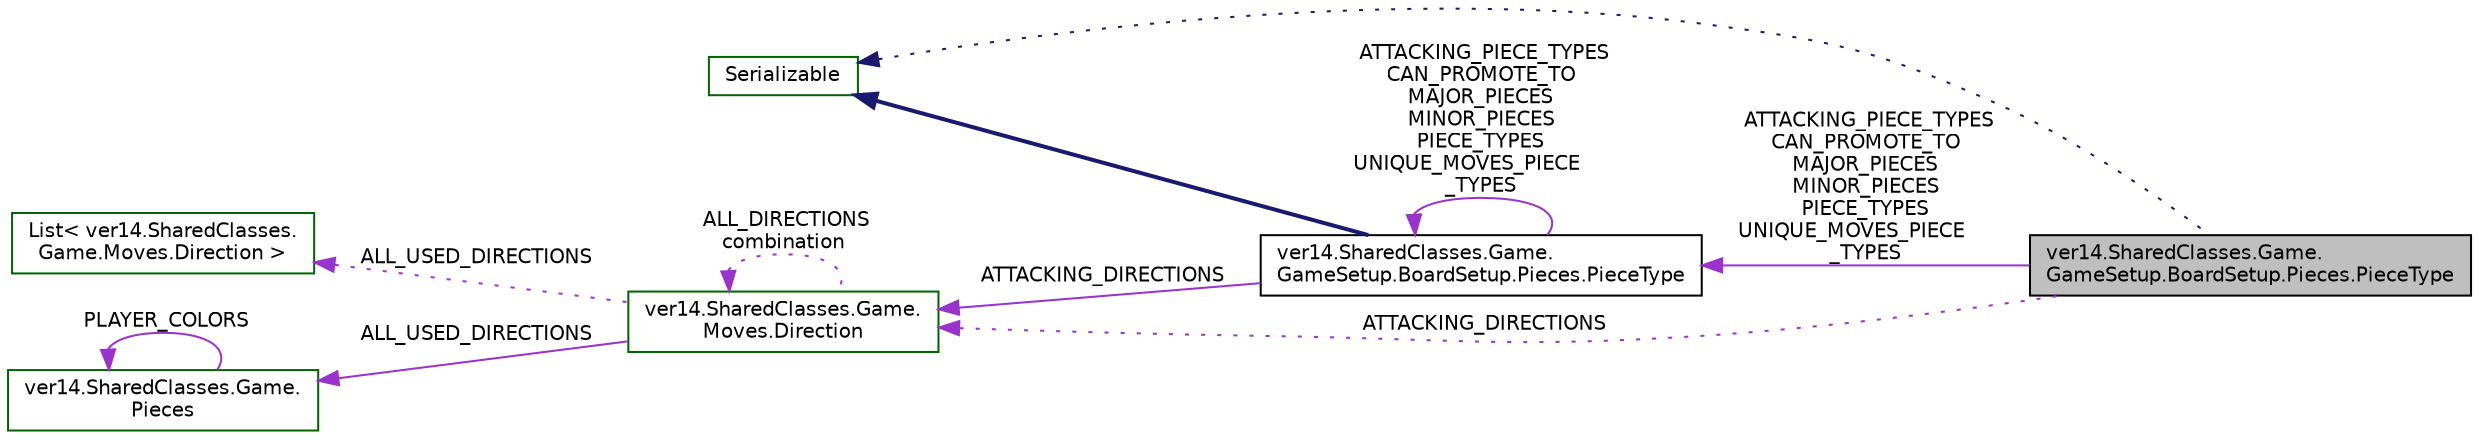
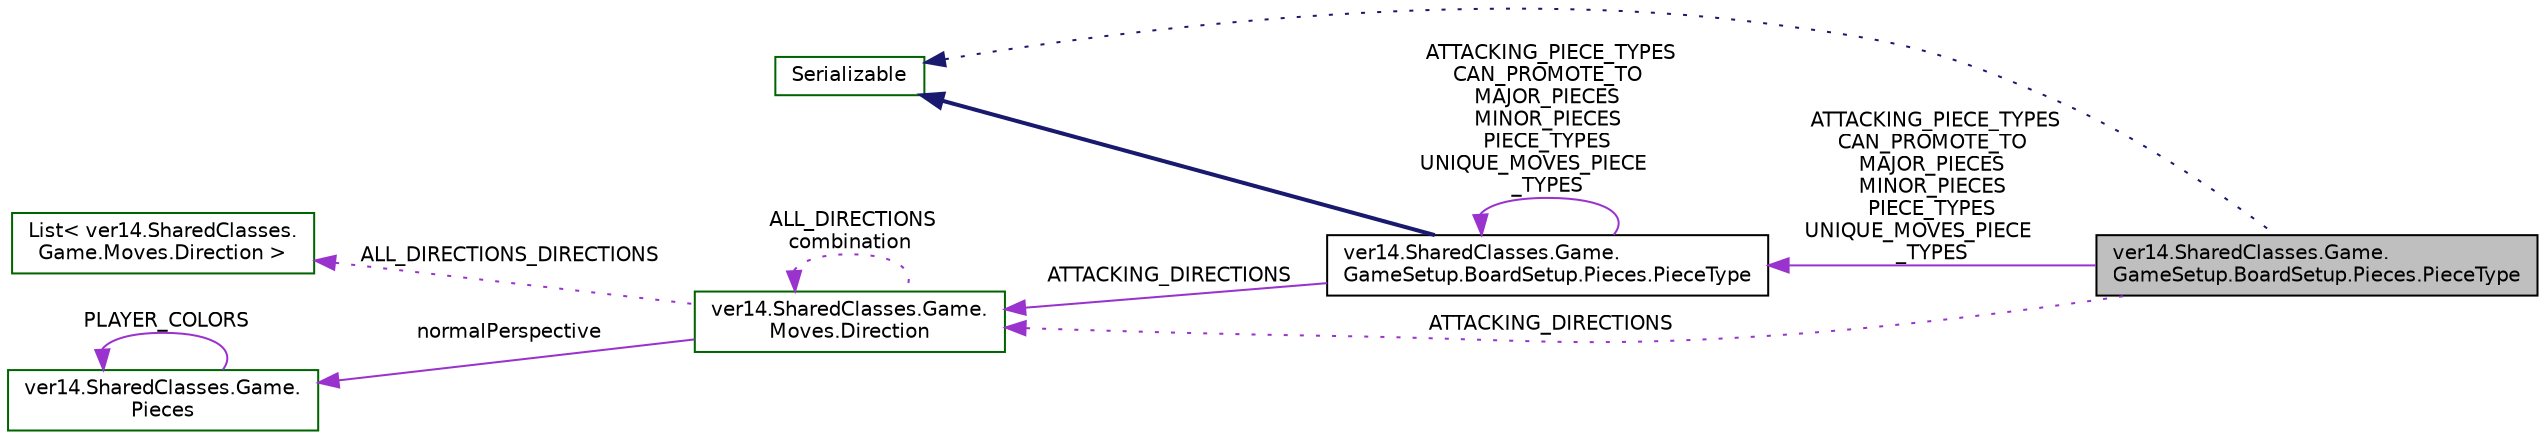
(473, 258) -> (506, 256)
(473, 335) -> (506, 333)
